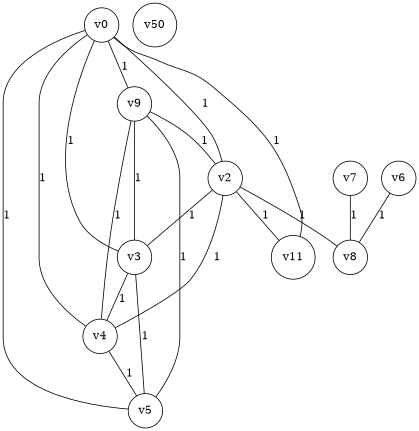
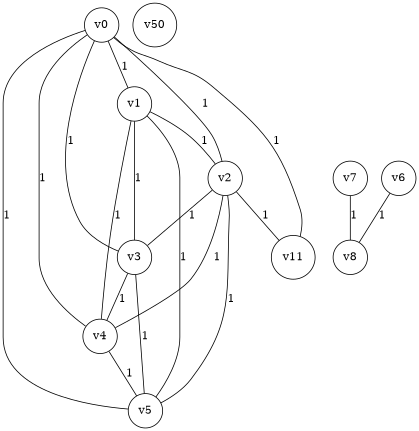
(134, 104) -> (134, 104)
(290, 215) -> (224, 311)
